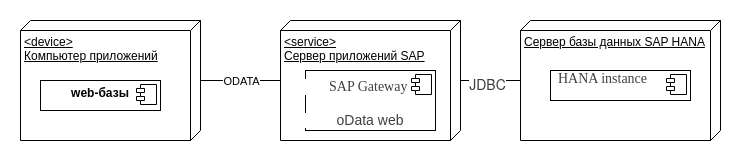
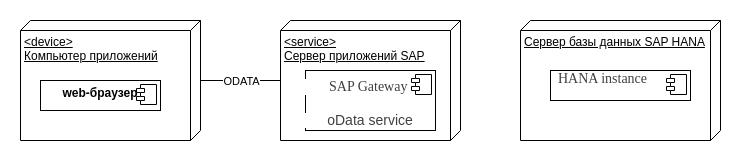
(371, 71) -> (371, 71)
(67, 81) -> (77, 81)
(491, 81) -> none
